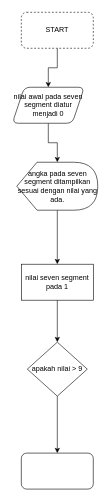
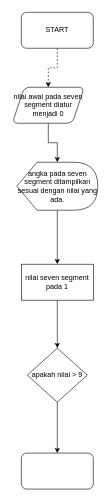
(57, 30) -> (57, 30)
(55, 68) -> (55, 68)
(57, 369) -> (57, 375)
